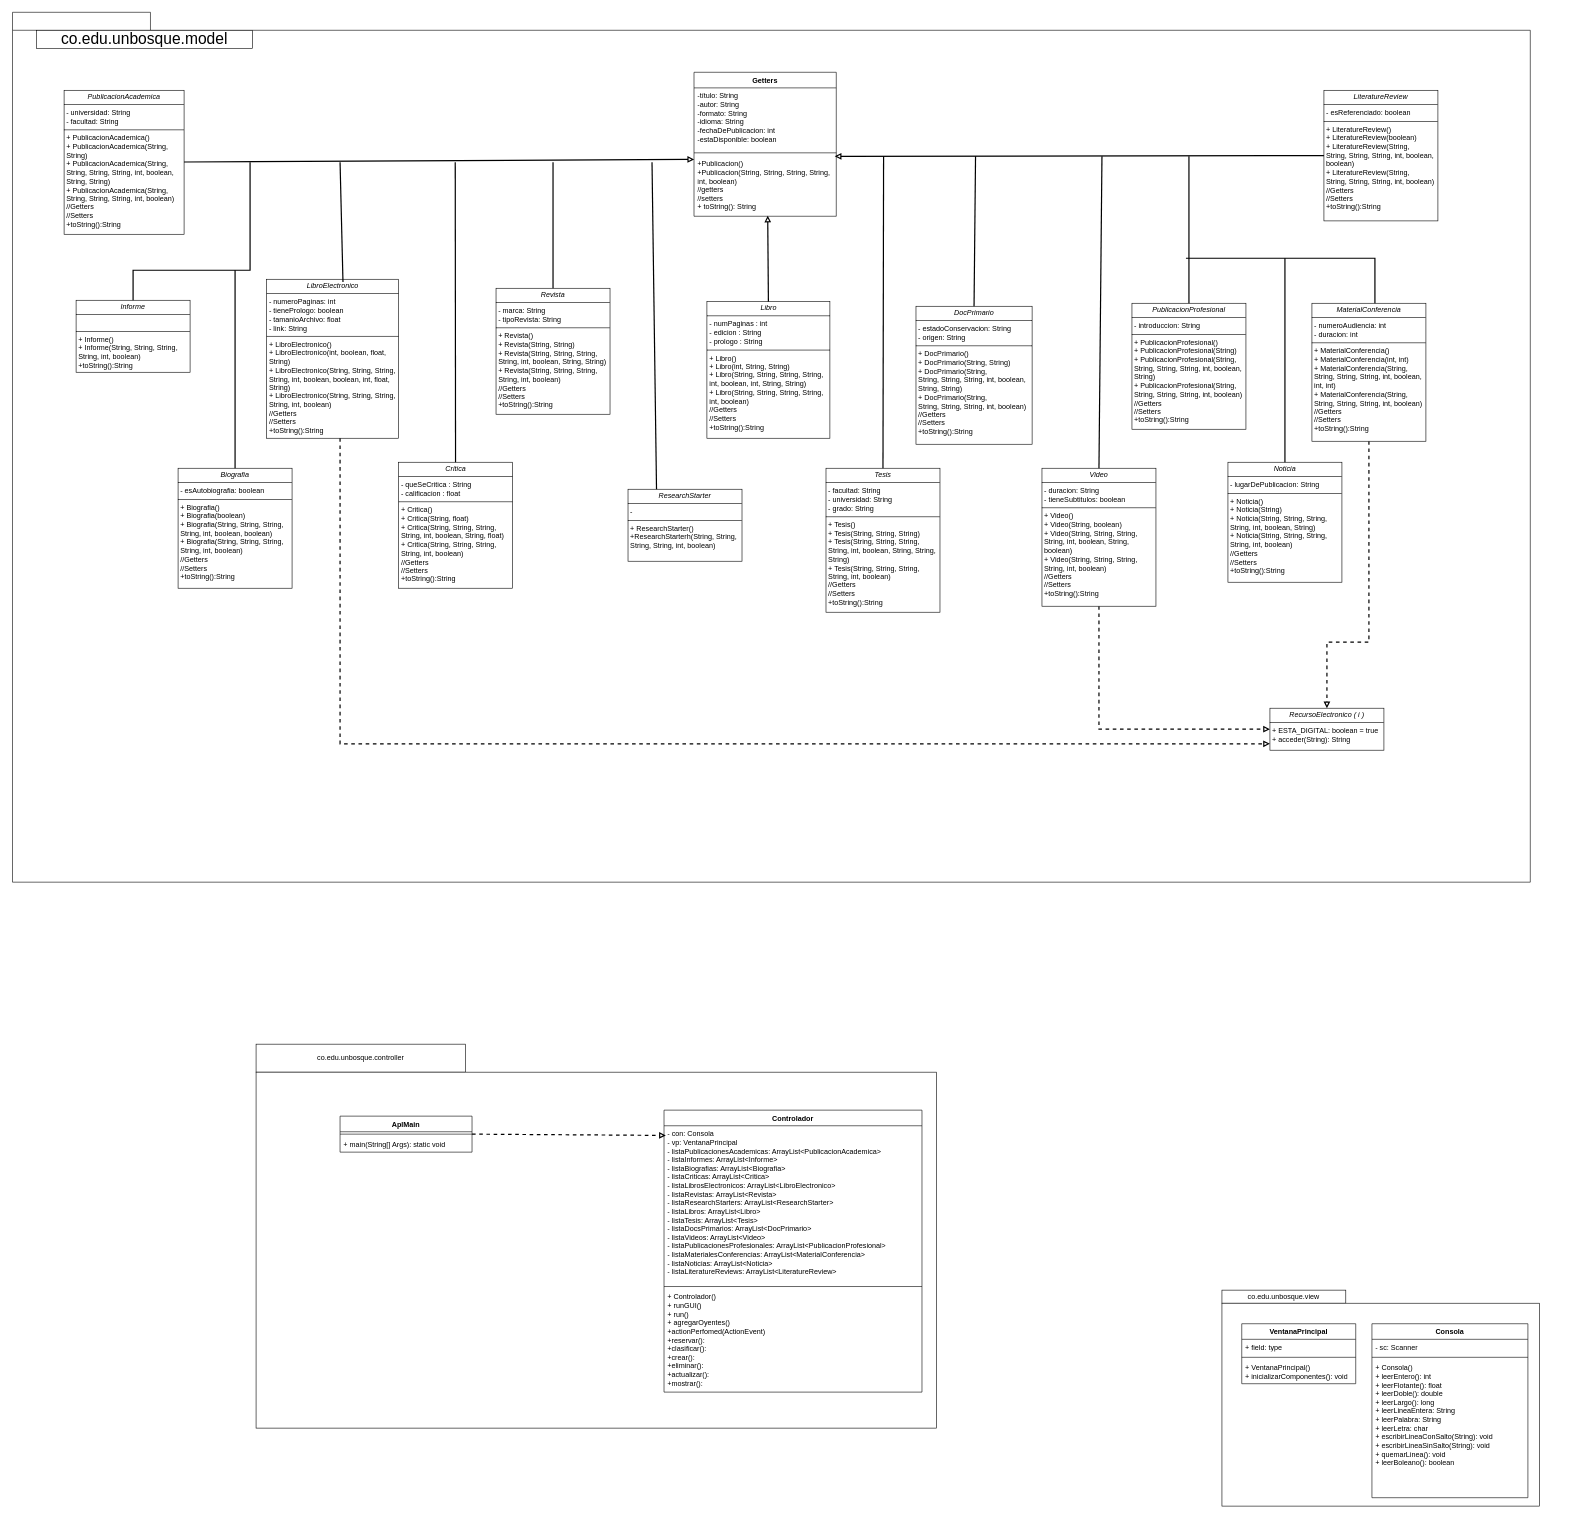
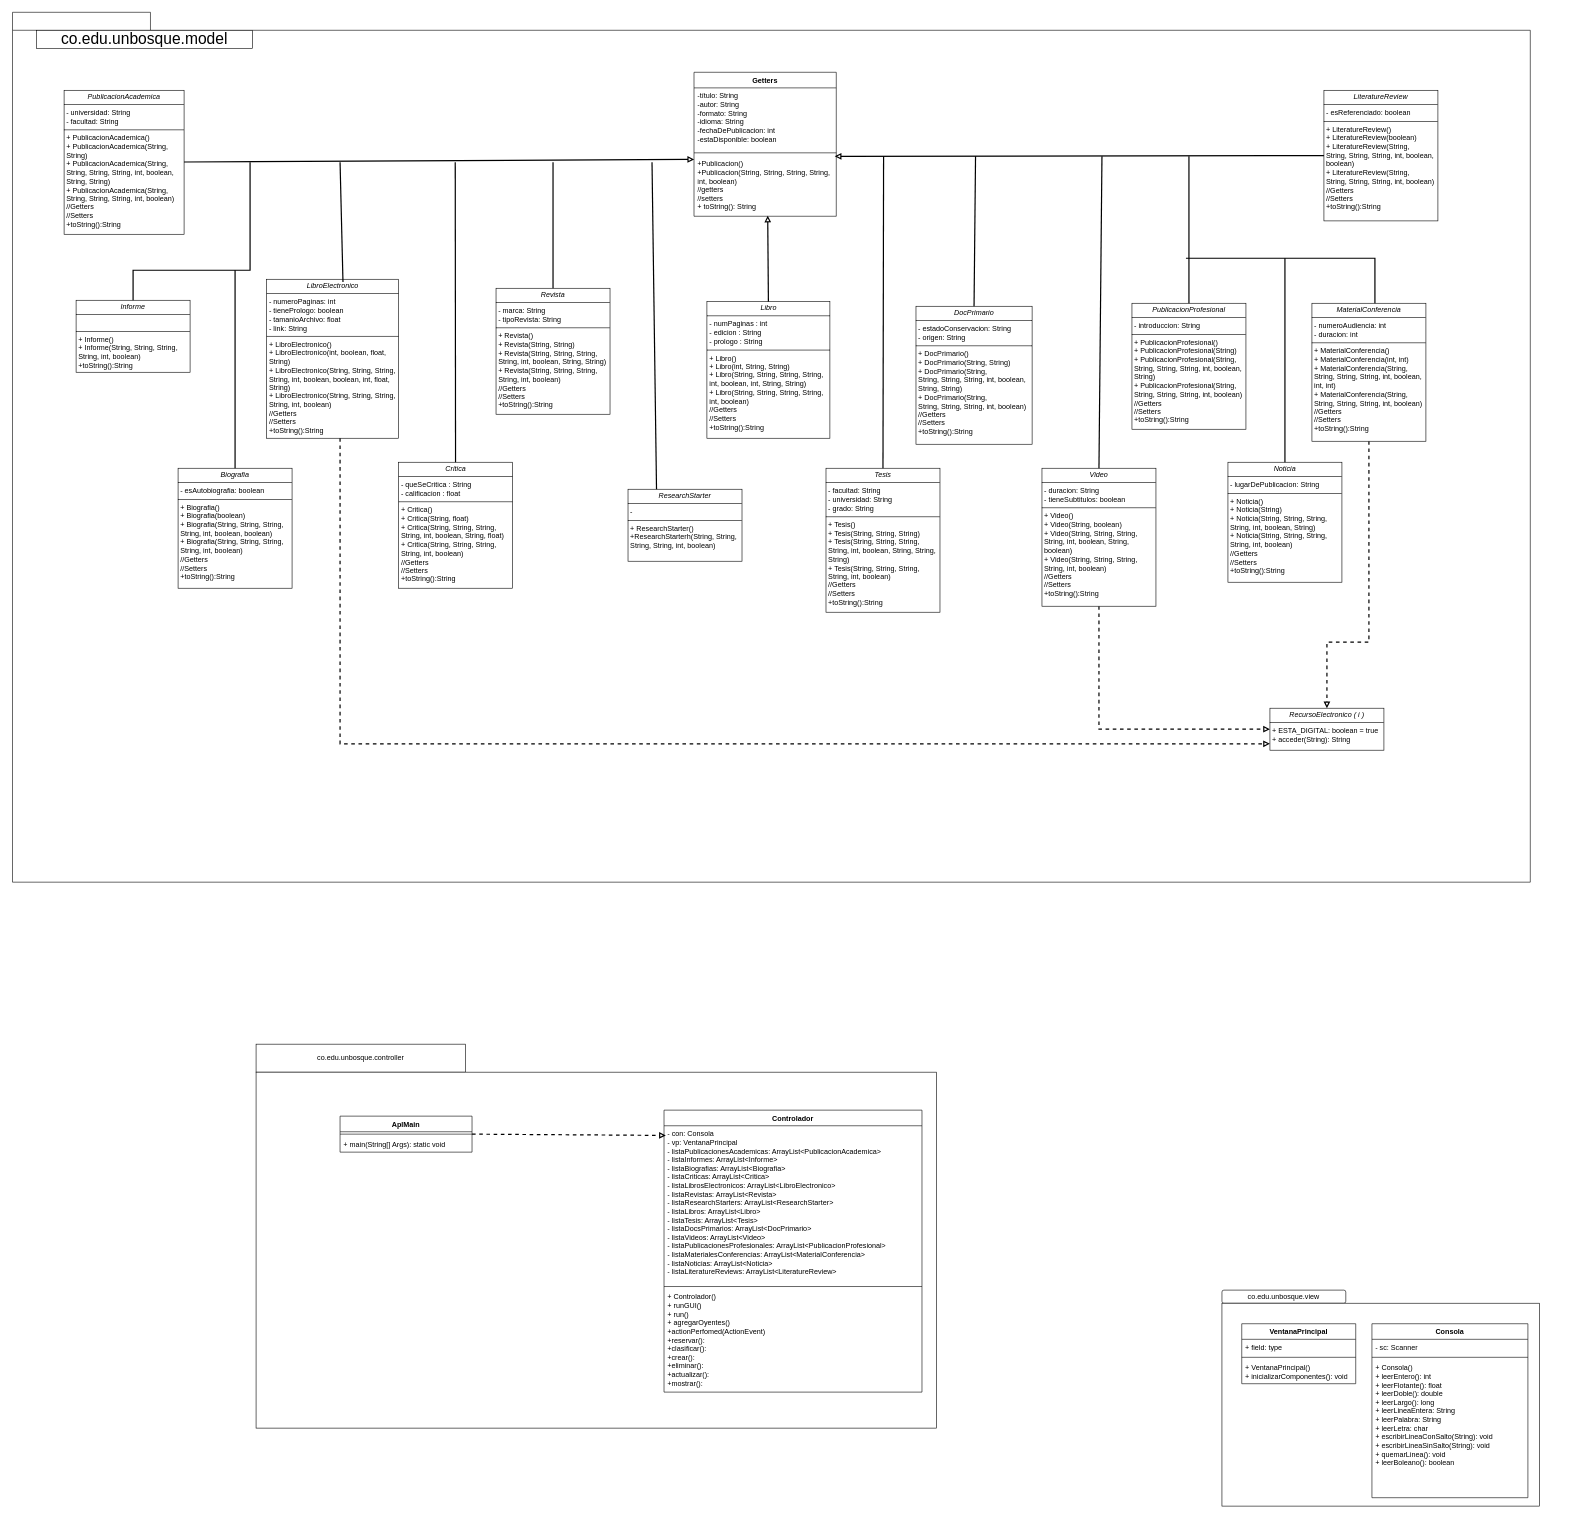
(1284, 1297) -> (1284, 1297)
